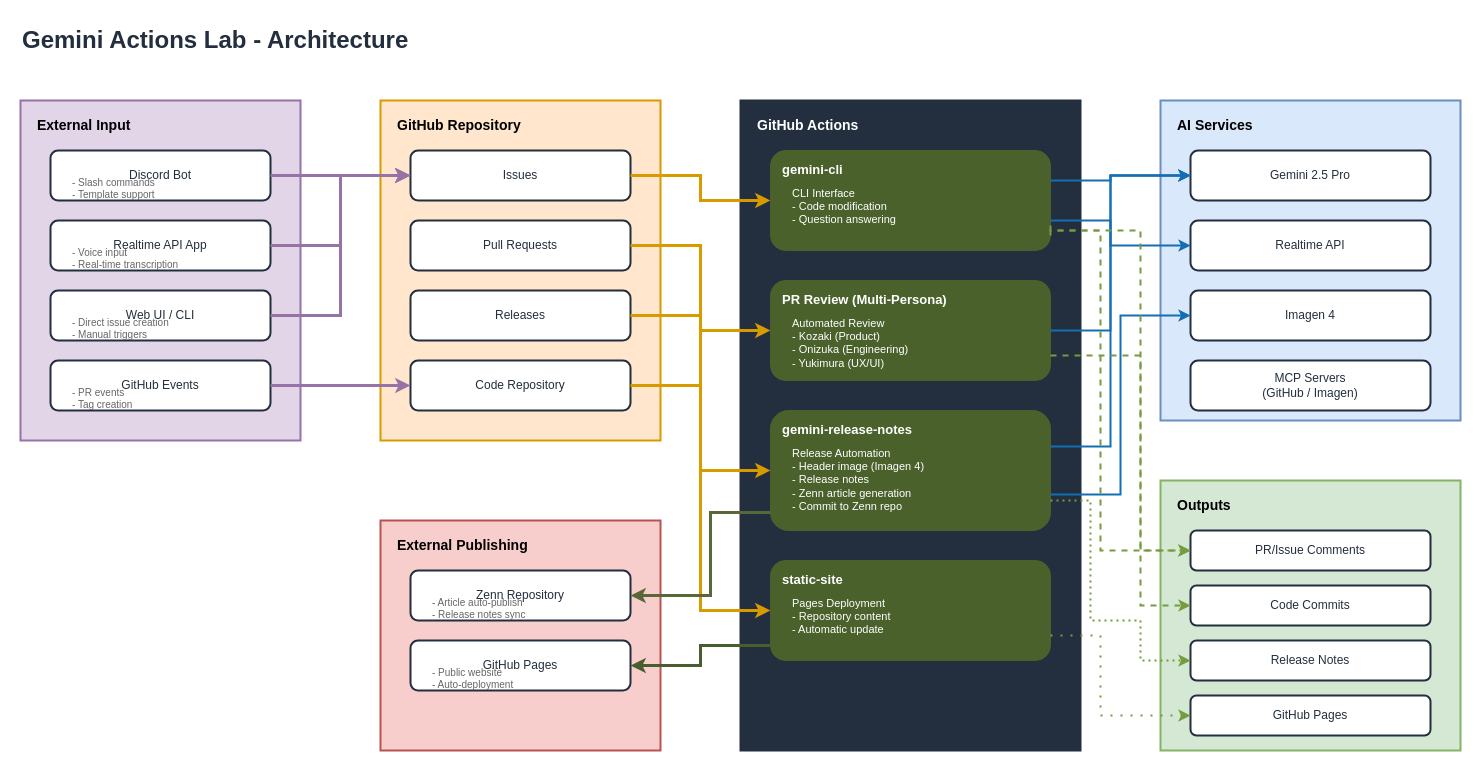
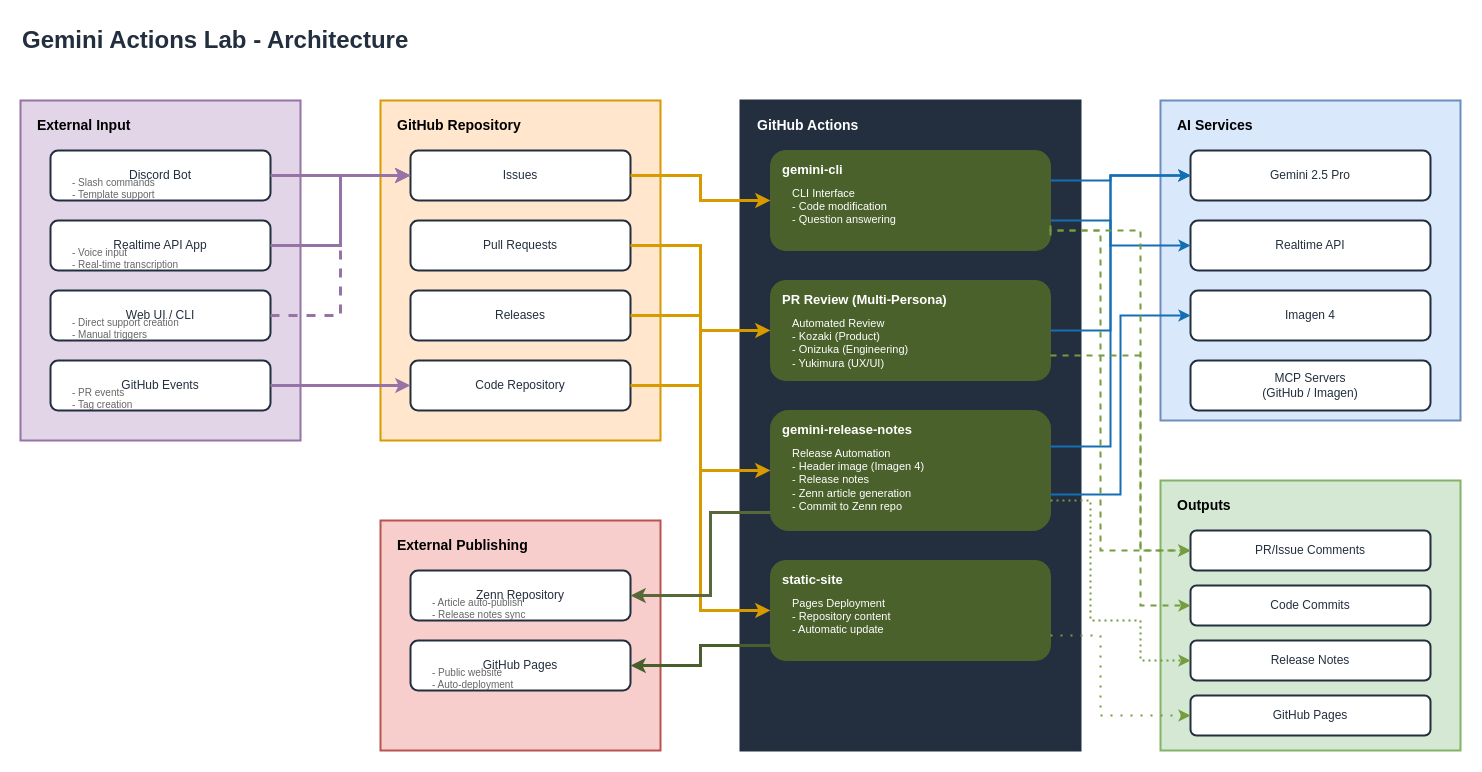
(341, 314) -> (341, 314)
(129, 330) -> (136, 330)
